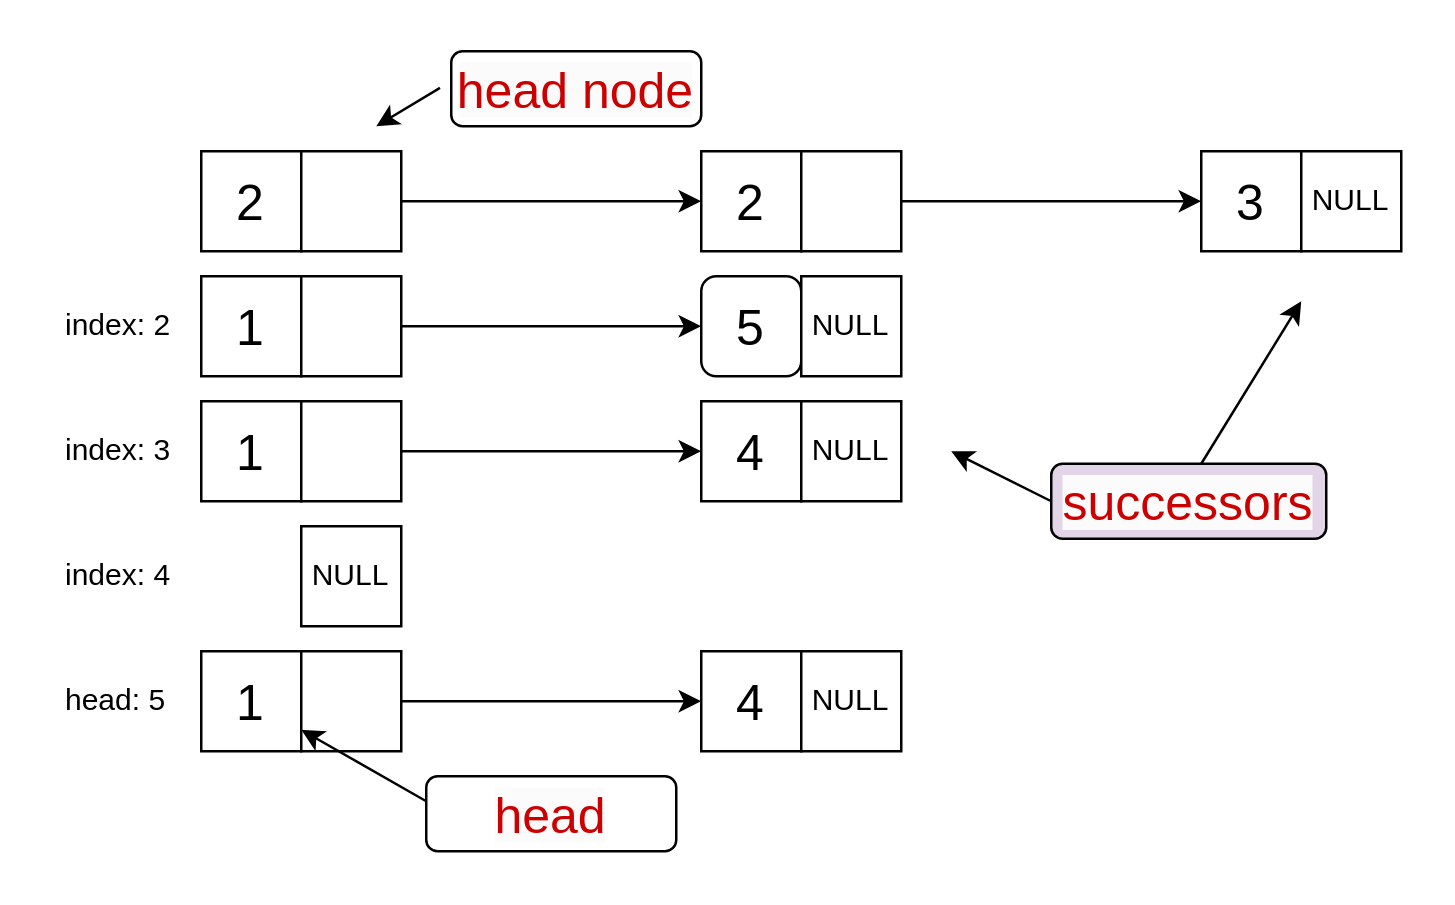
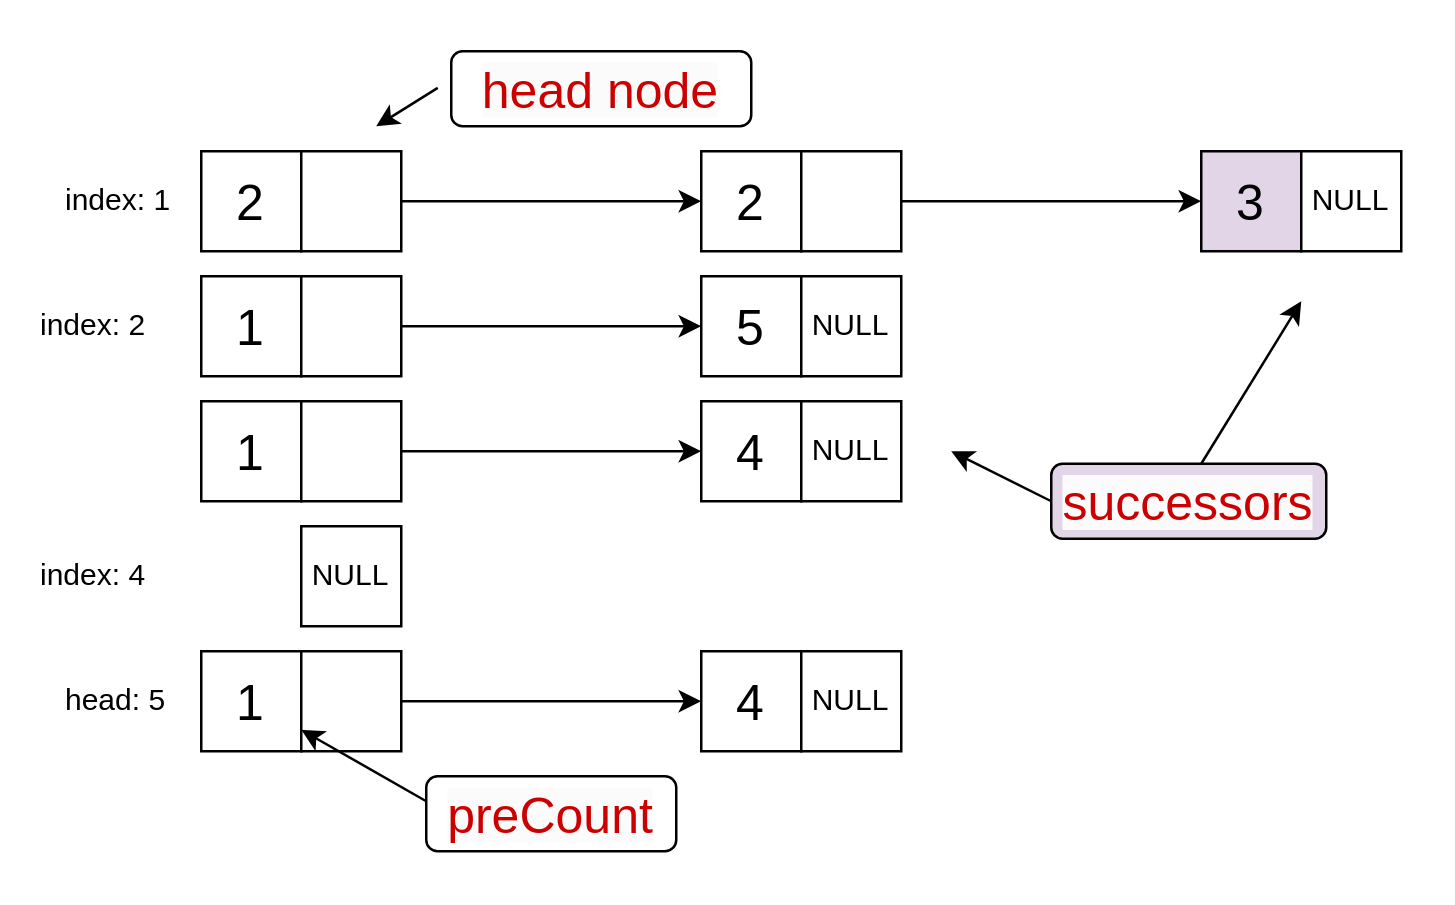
(576, 89) -> (601, 89)
none -> (126, 201)
(1251, 201) -> (1251, 201)
(126, 326) -> (101, 326)
(751, 326) -> (751, 326)
(126, 451) -> none
(126, 576) -> (101, 576)
(551, 814) -> (551, 814)
